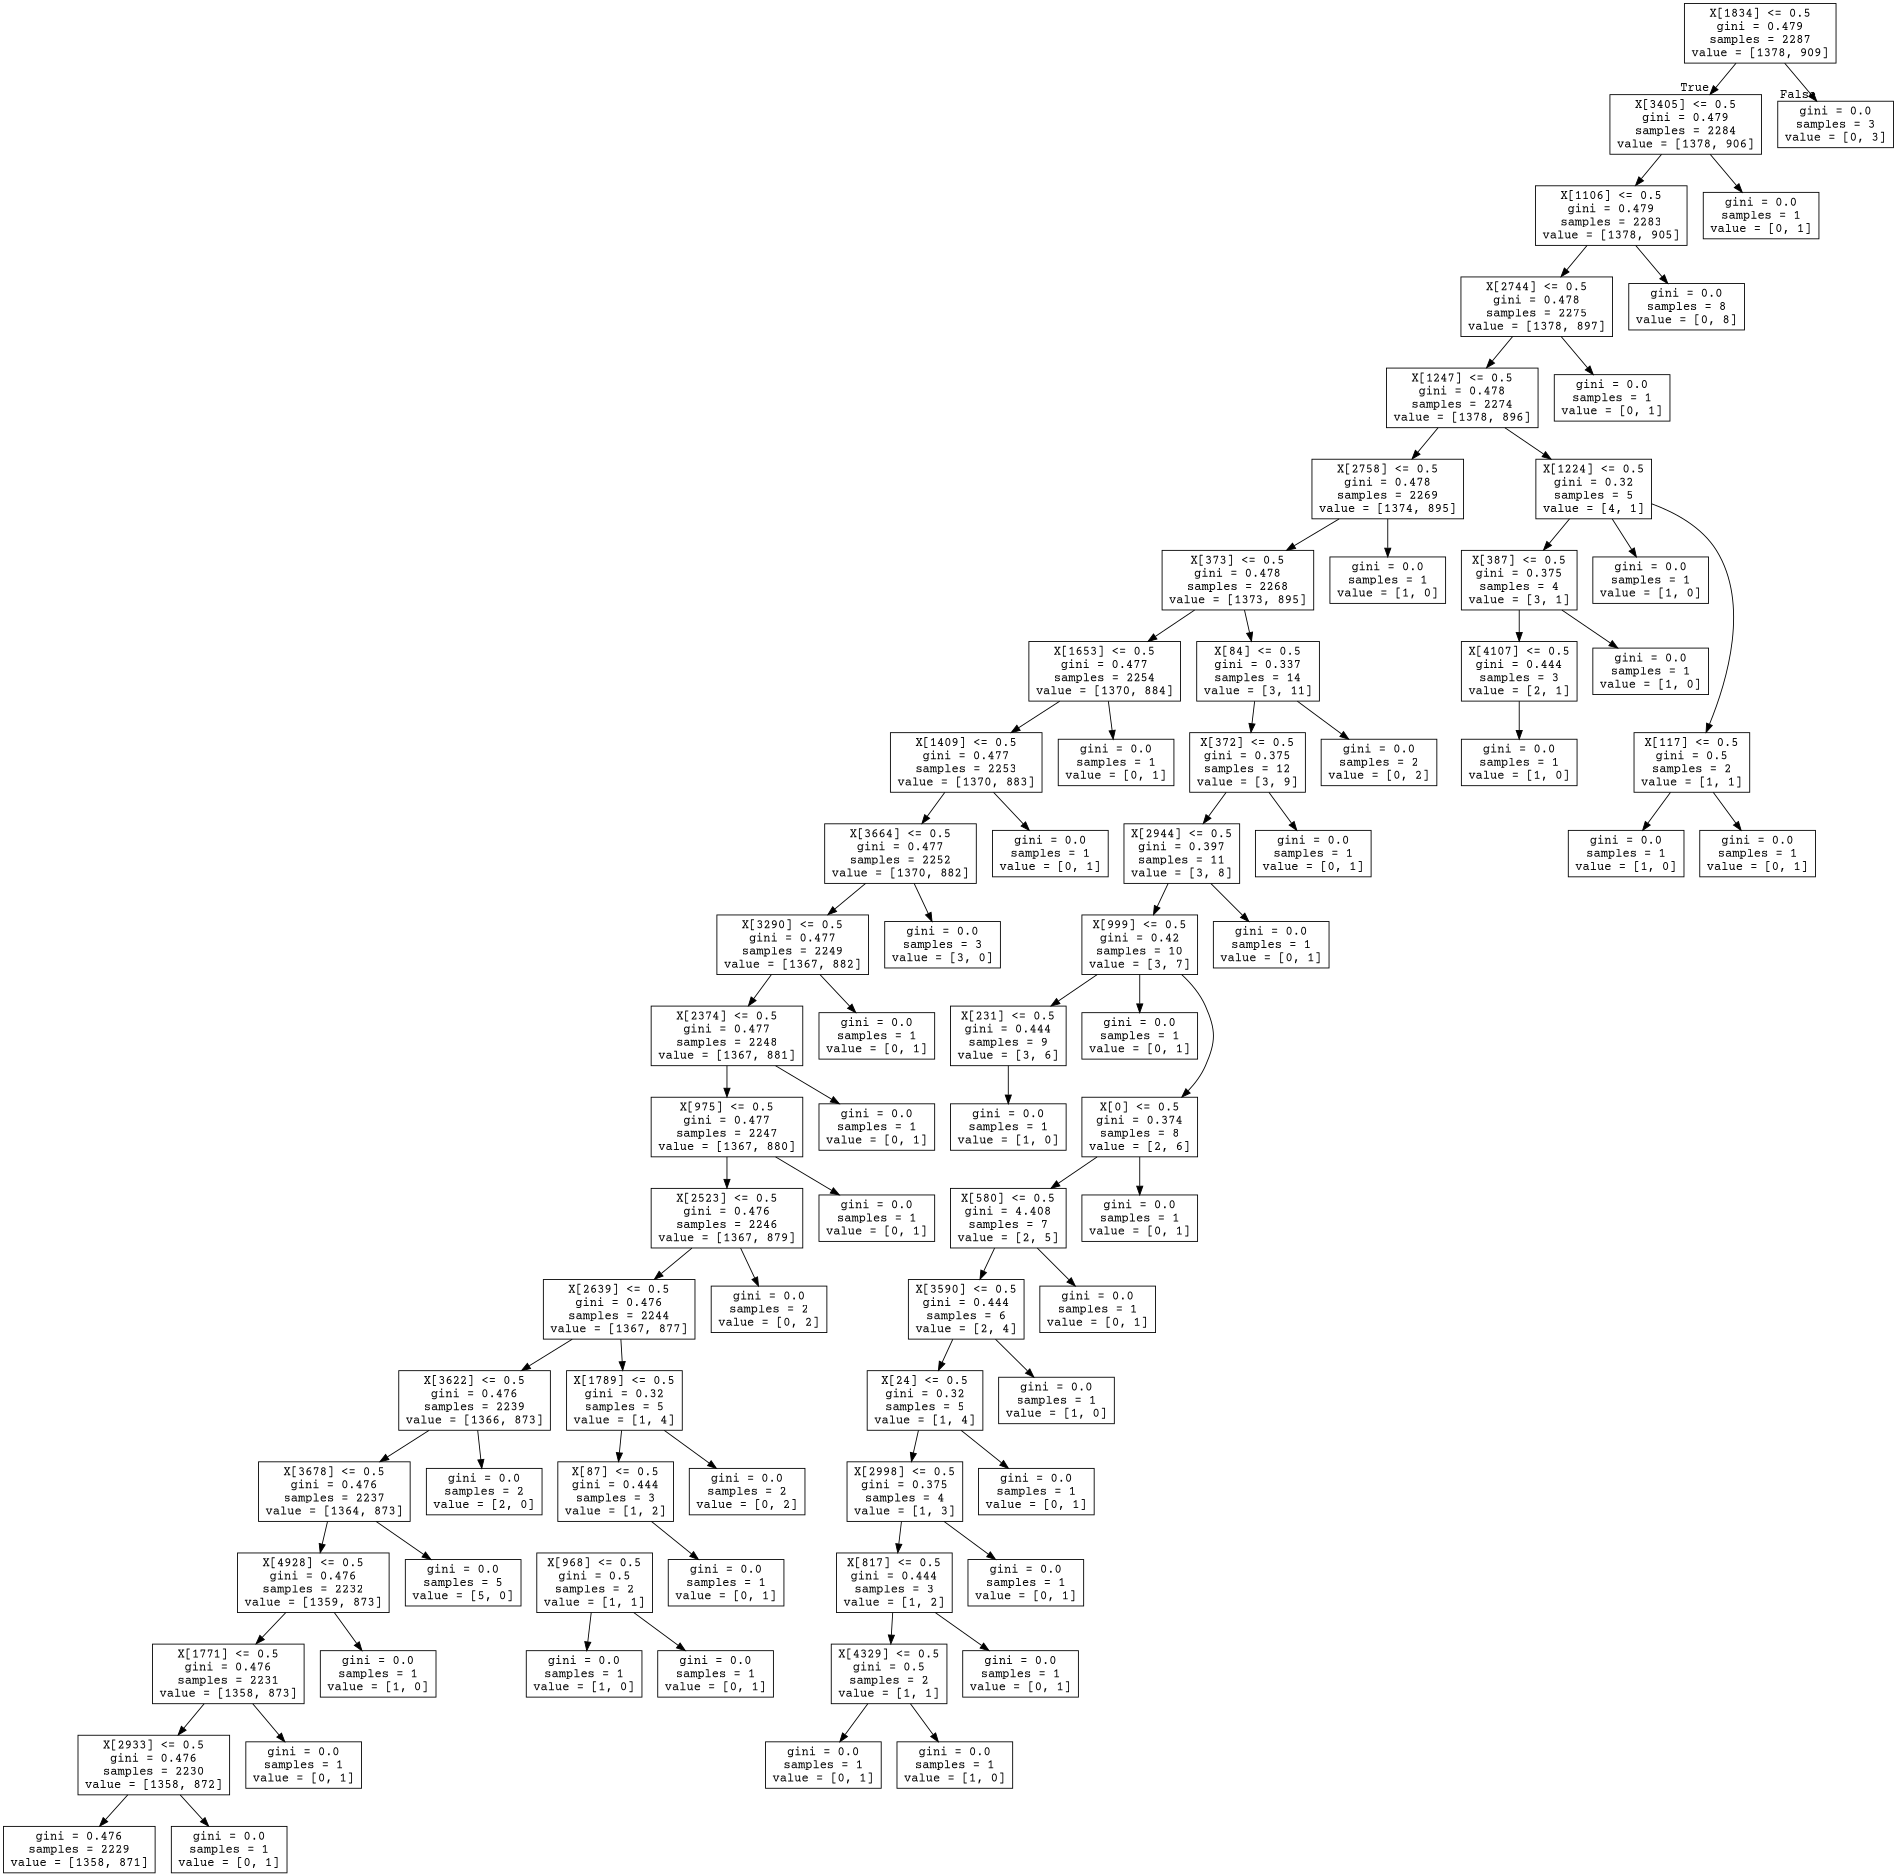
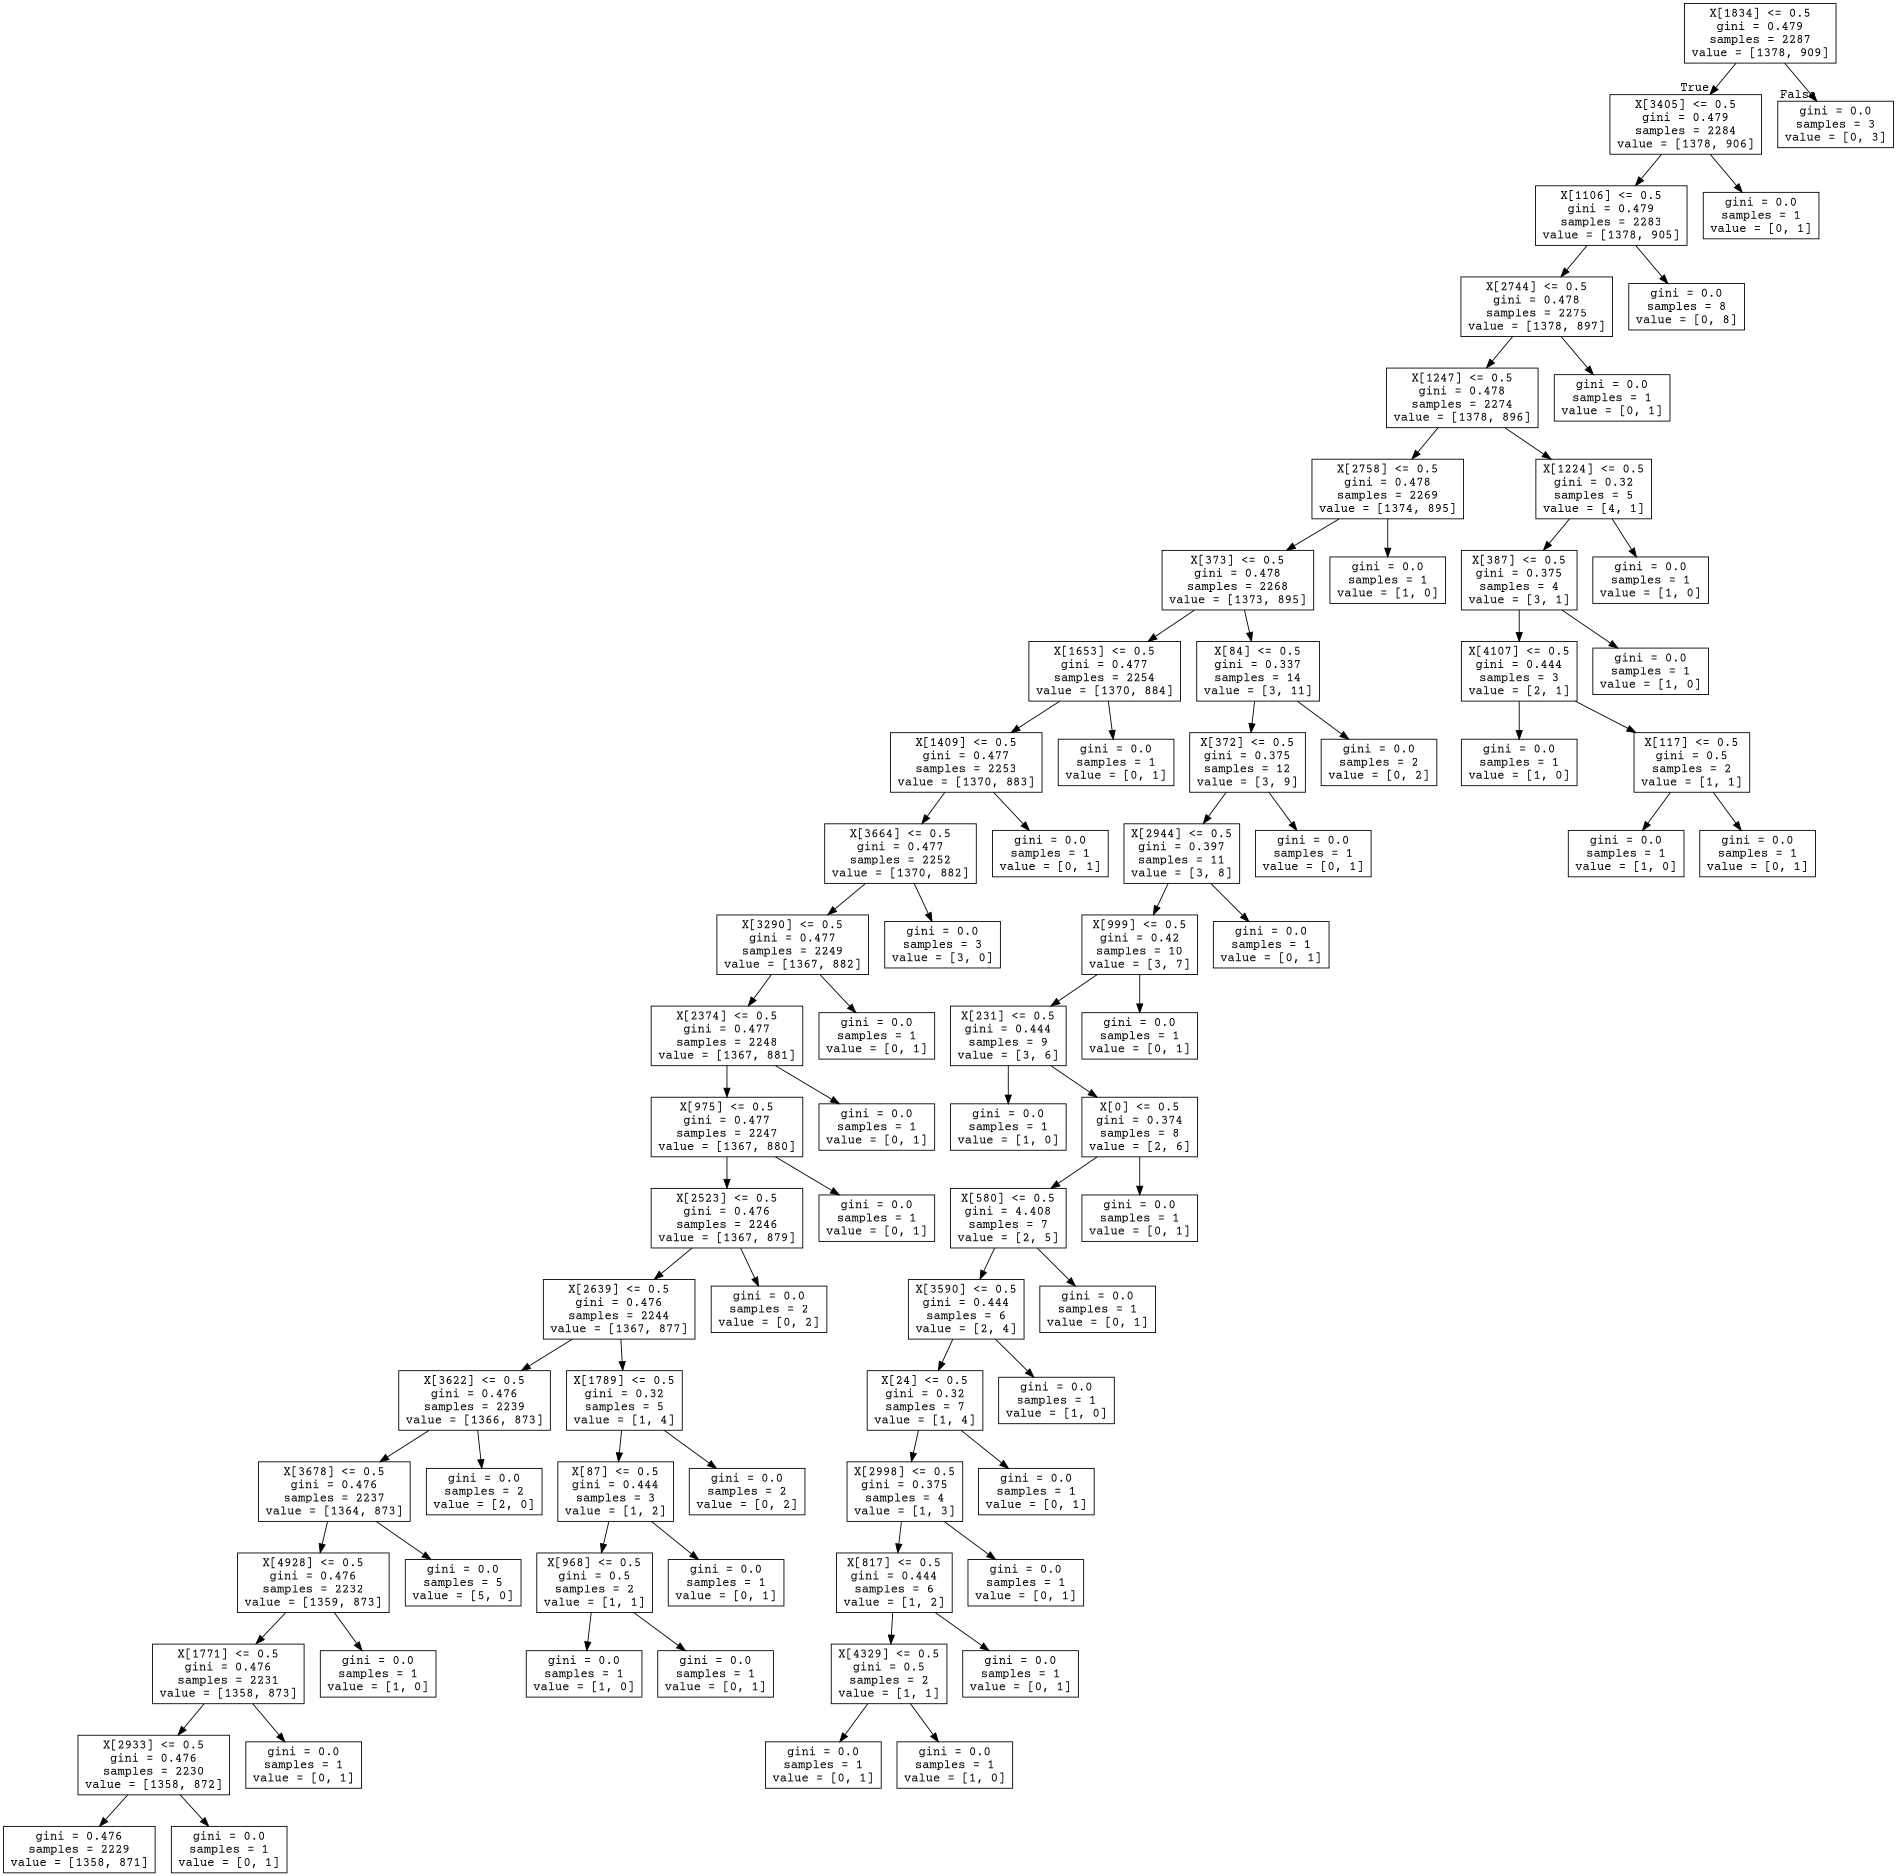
(1732, 597) -> (1602, 715)
(1213, 1031) -> (1070, 1079)
(925, 1400) -> (925, 1400)
none -> (606, 1533)
(894, 1583) -> (894, 1583)
